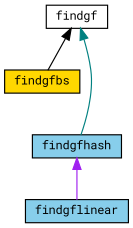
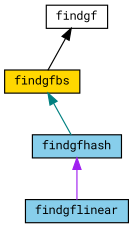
(91, 87) -> (62, 119)
